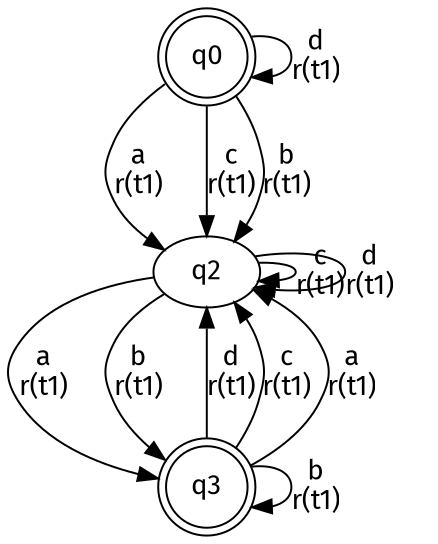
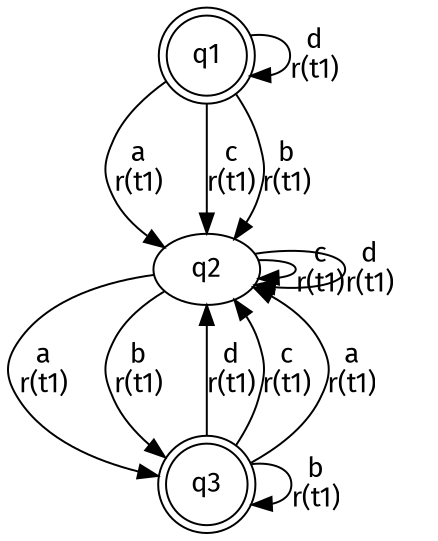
(207, 57) -> (207, 56)
